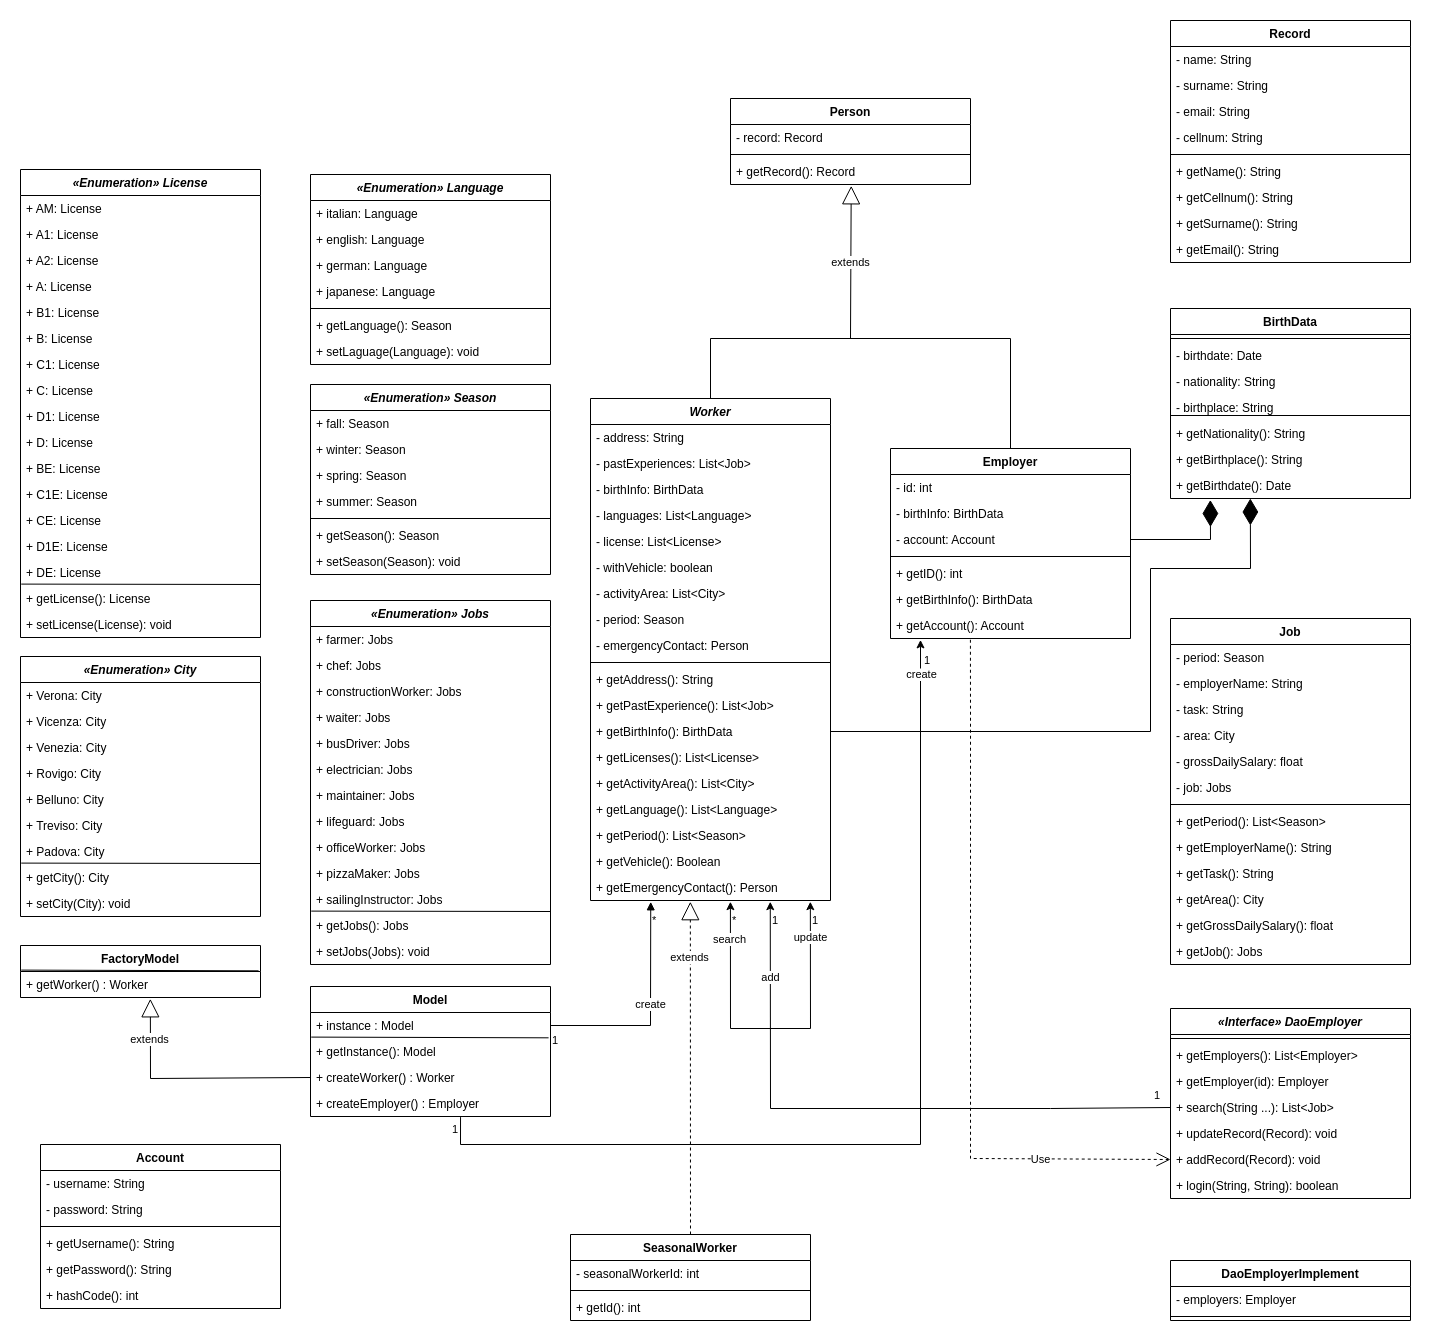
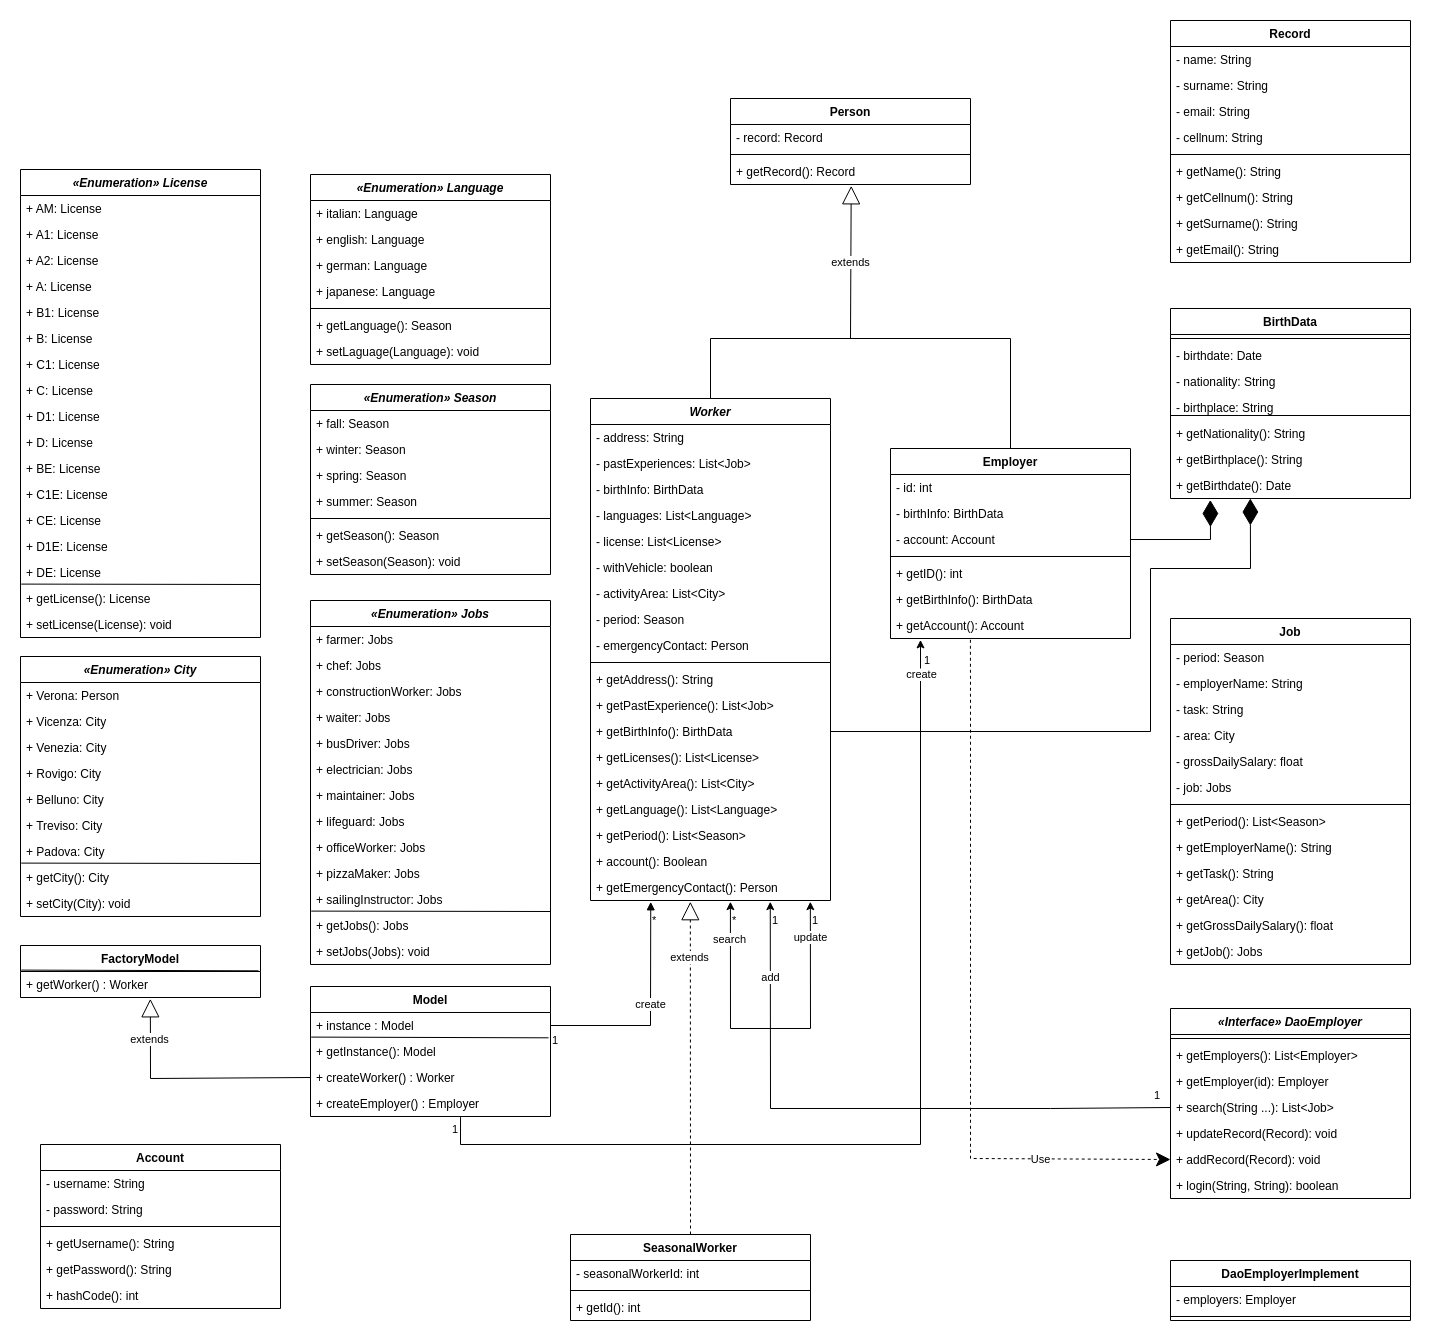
(67, 696) -> (75, 696)
(664, 862) -> (657, 862)
(1161, 1159) -> (1158, 1159)
